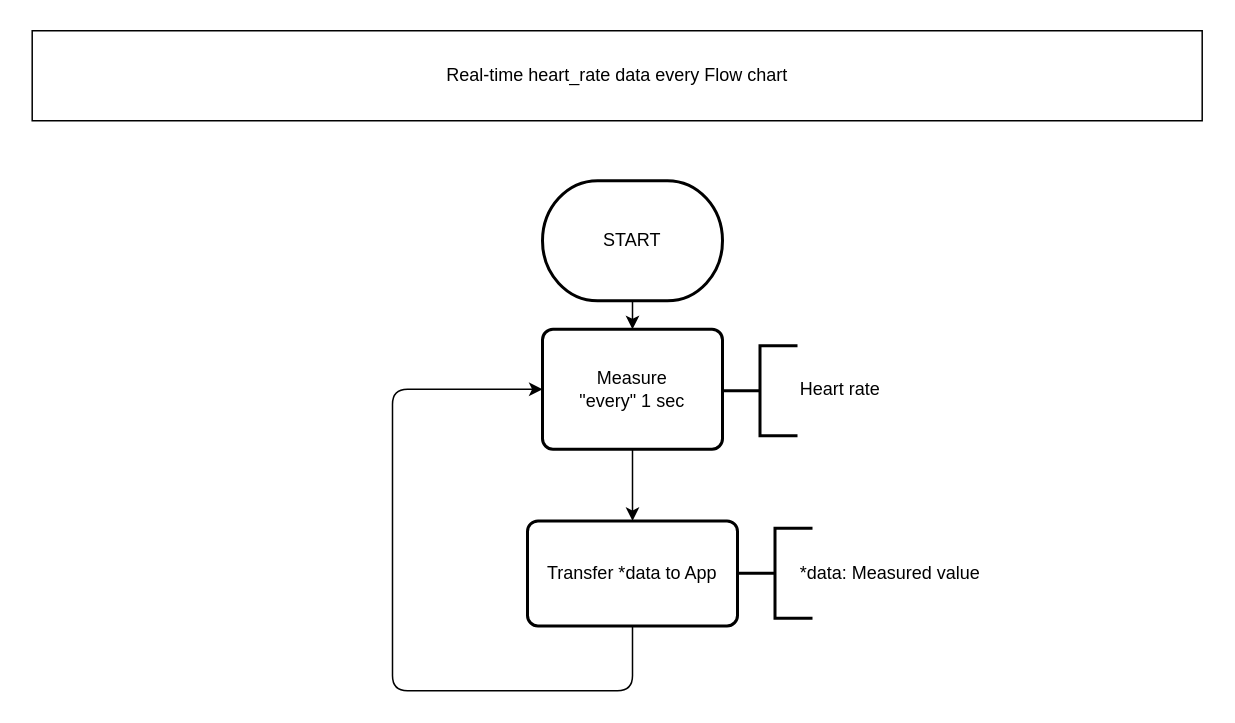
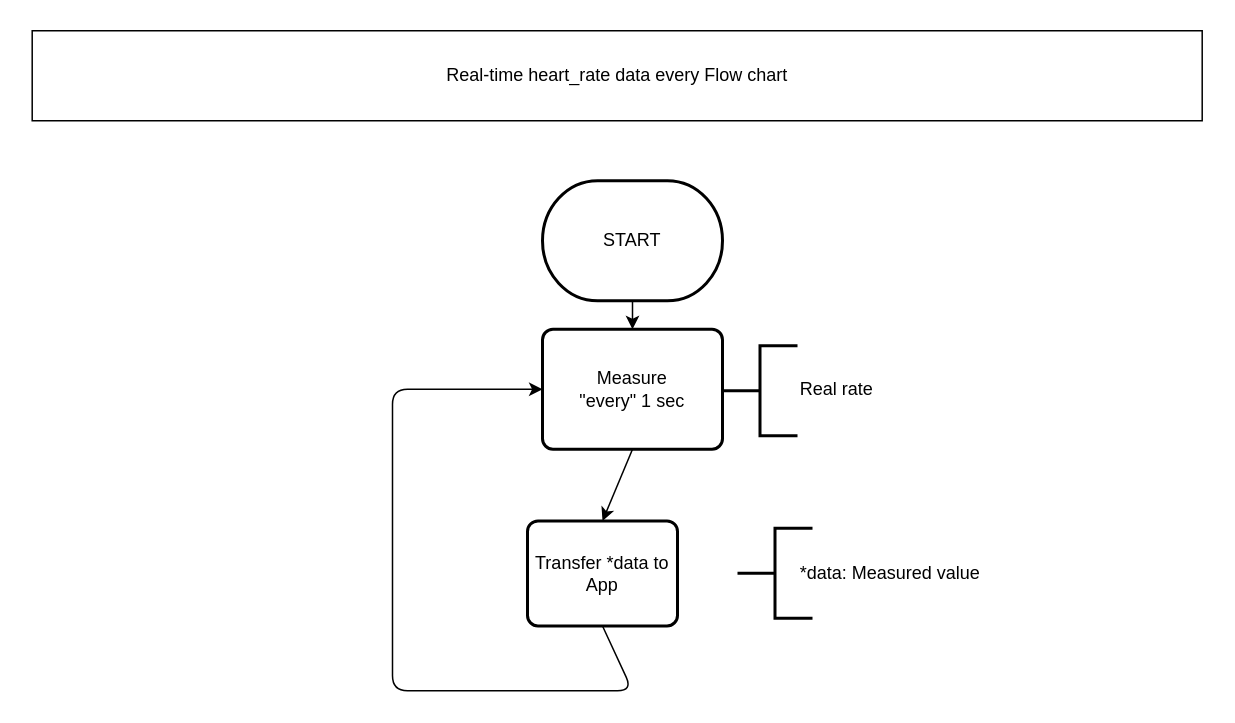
(848, 390) -> (841, 390)
(632, 573) -> (602, 573)
